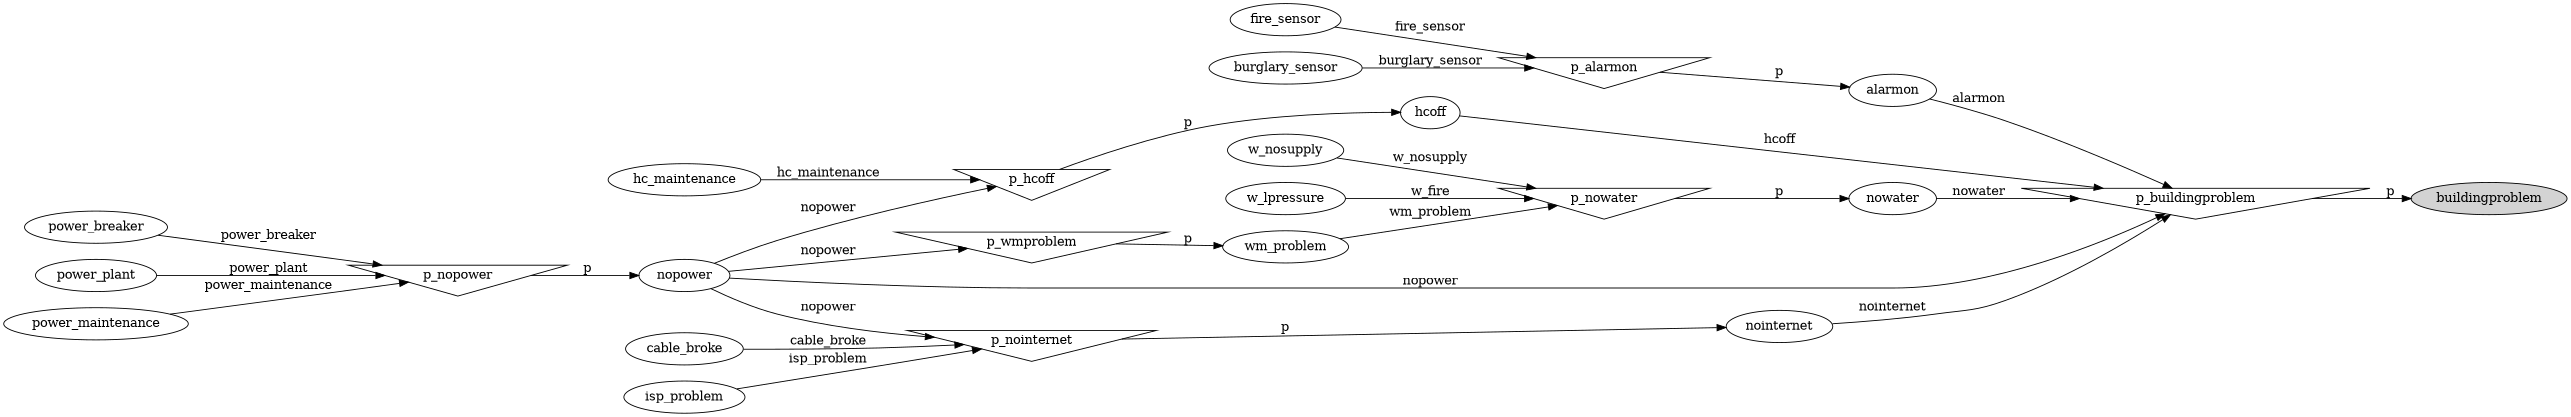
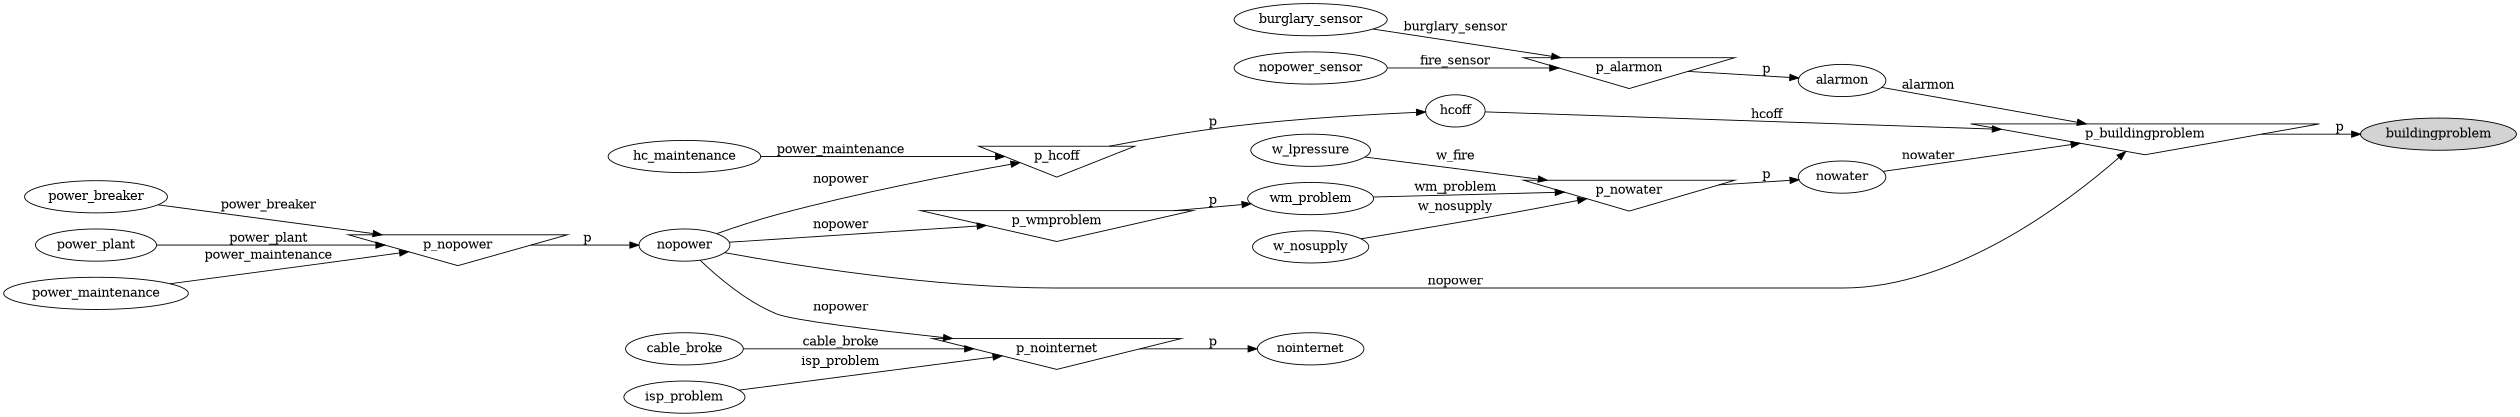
(1286, 20) -> (1311, 68)
(828, 173) -> (841, 150)
(2006, 300) -> none
